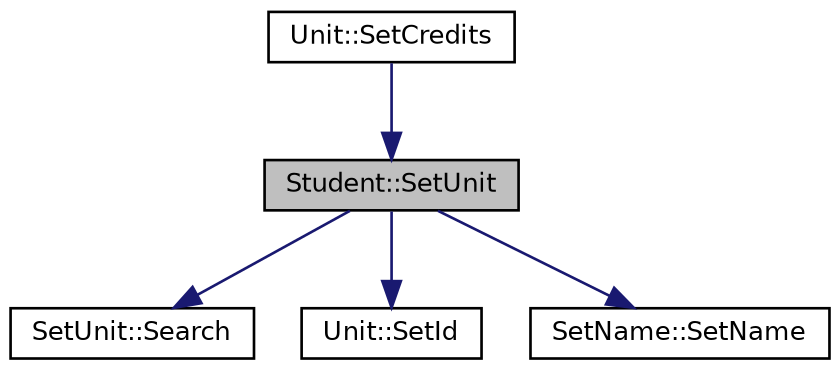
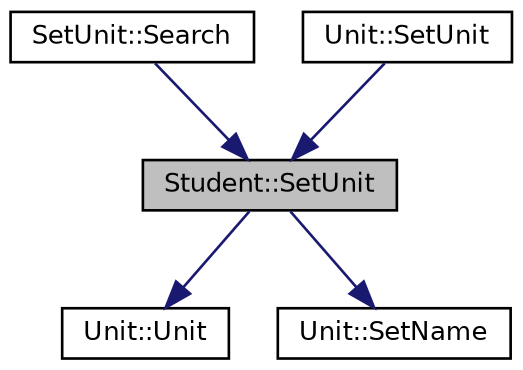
(392, 37) -> (407, 37)
(274, 253) -> (192, 102)
(392, 333) -> (146, 333)
(680, 333) -> (394, 333)
